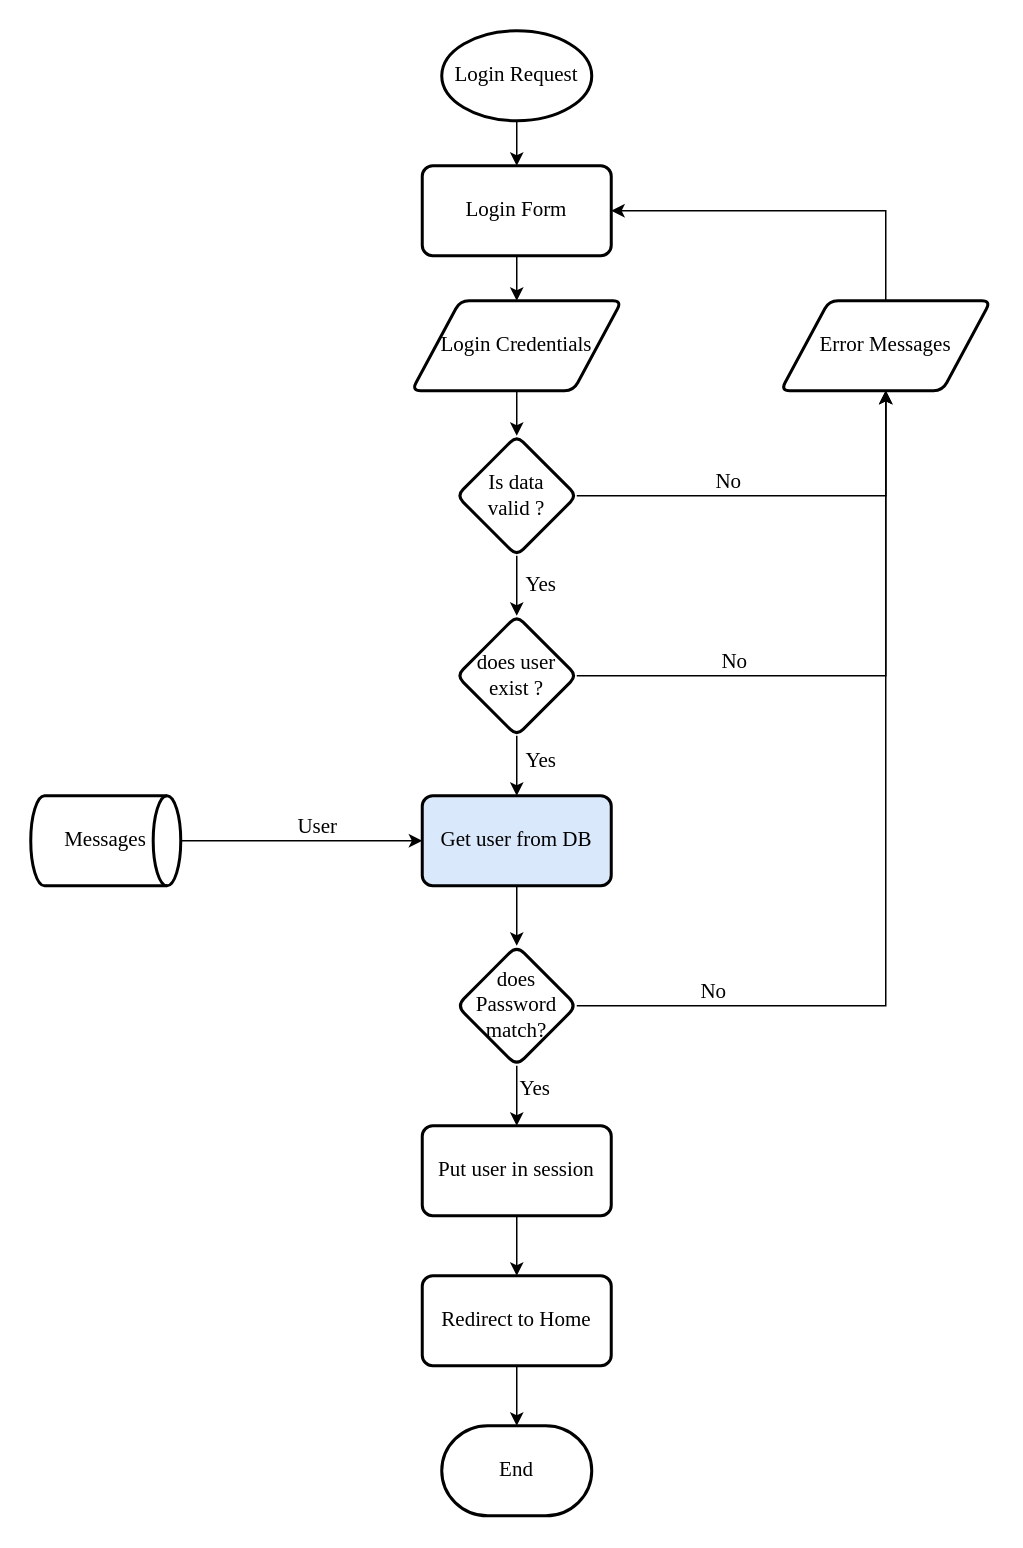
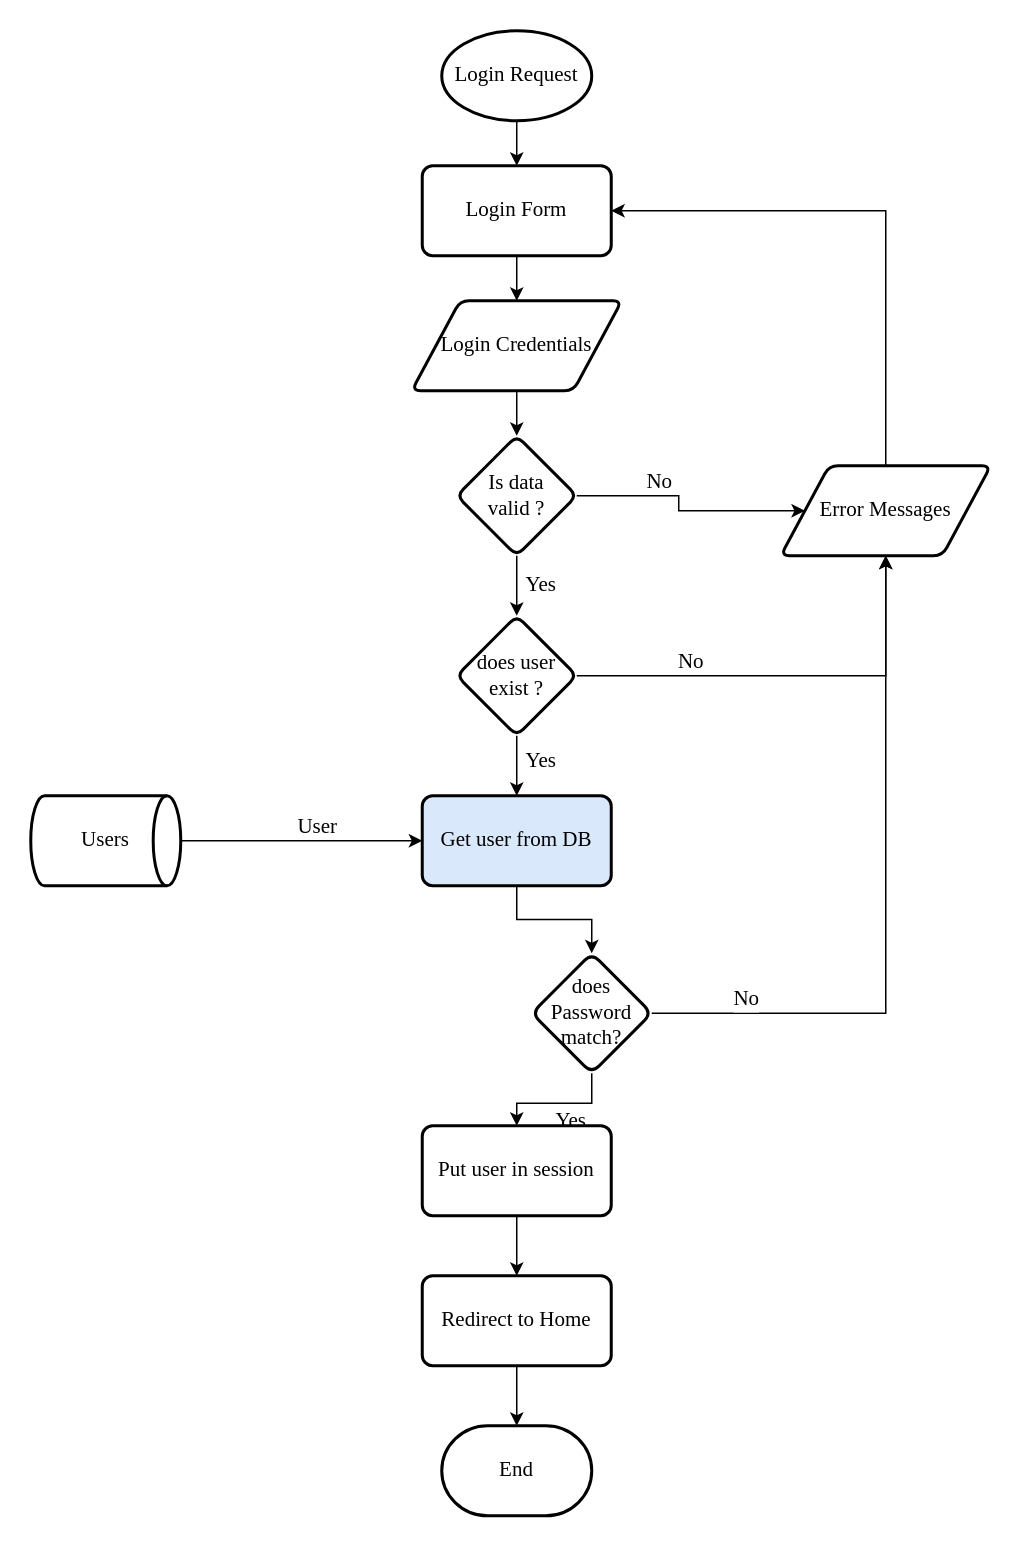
(886, 346) -> (886, 511)
(106, 841) -> (106, 841)
(517, 1006) -> (592, 1013)
